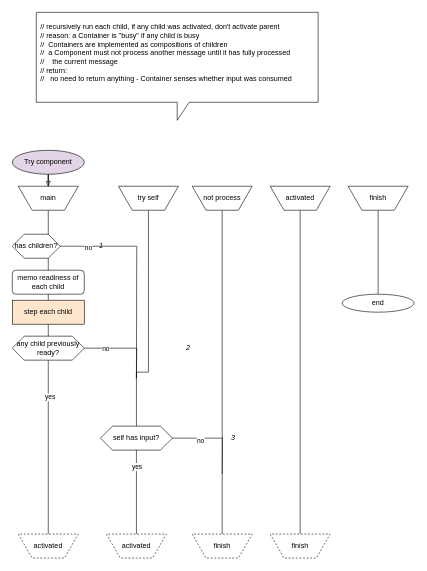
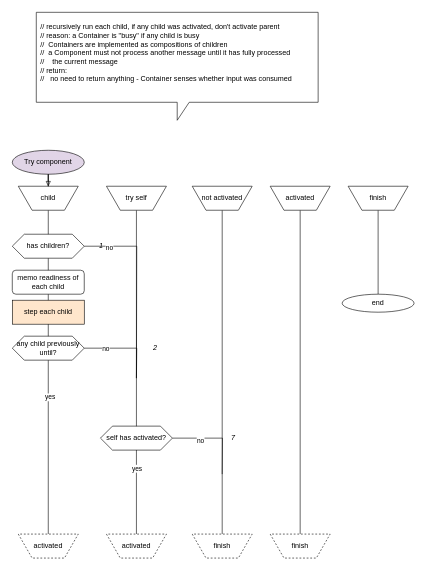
(48, 198) -> (48, 198)
(149, 198) -> (137, 198)
(222, 198) -> (222, 198)
(36, 246) -> (48, 246)
(48, 348) -> (48, 348)
(188, 348) -> (155, 348)
(137, 438) -> (137, 438)
(233, 438) -> (233, 438)
